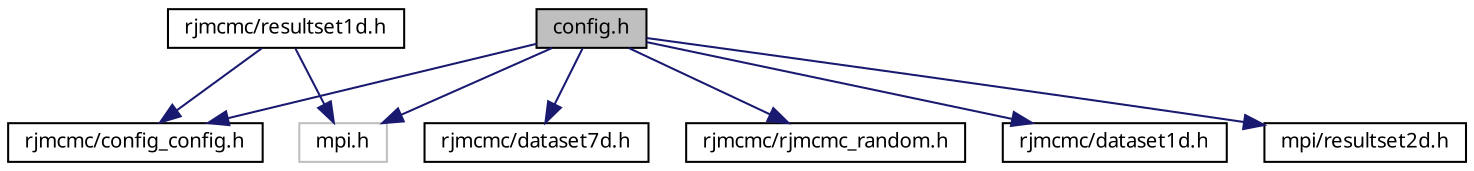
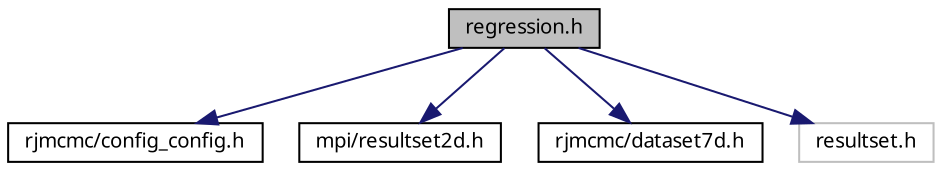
(286, 29) -> none
(591, 29) -> (524, 29)
(343, 143) -> (866, 143)
(826, 143) -> none
(1115, 143) -> none
